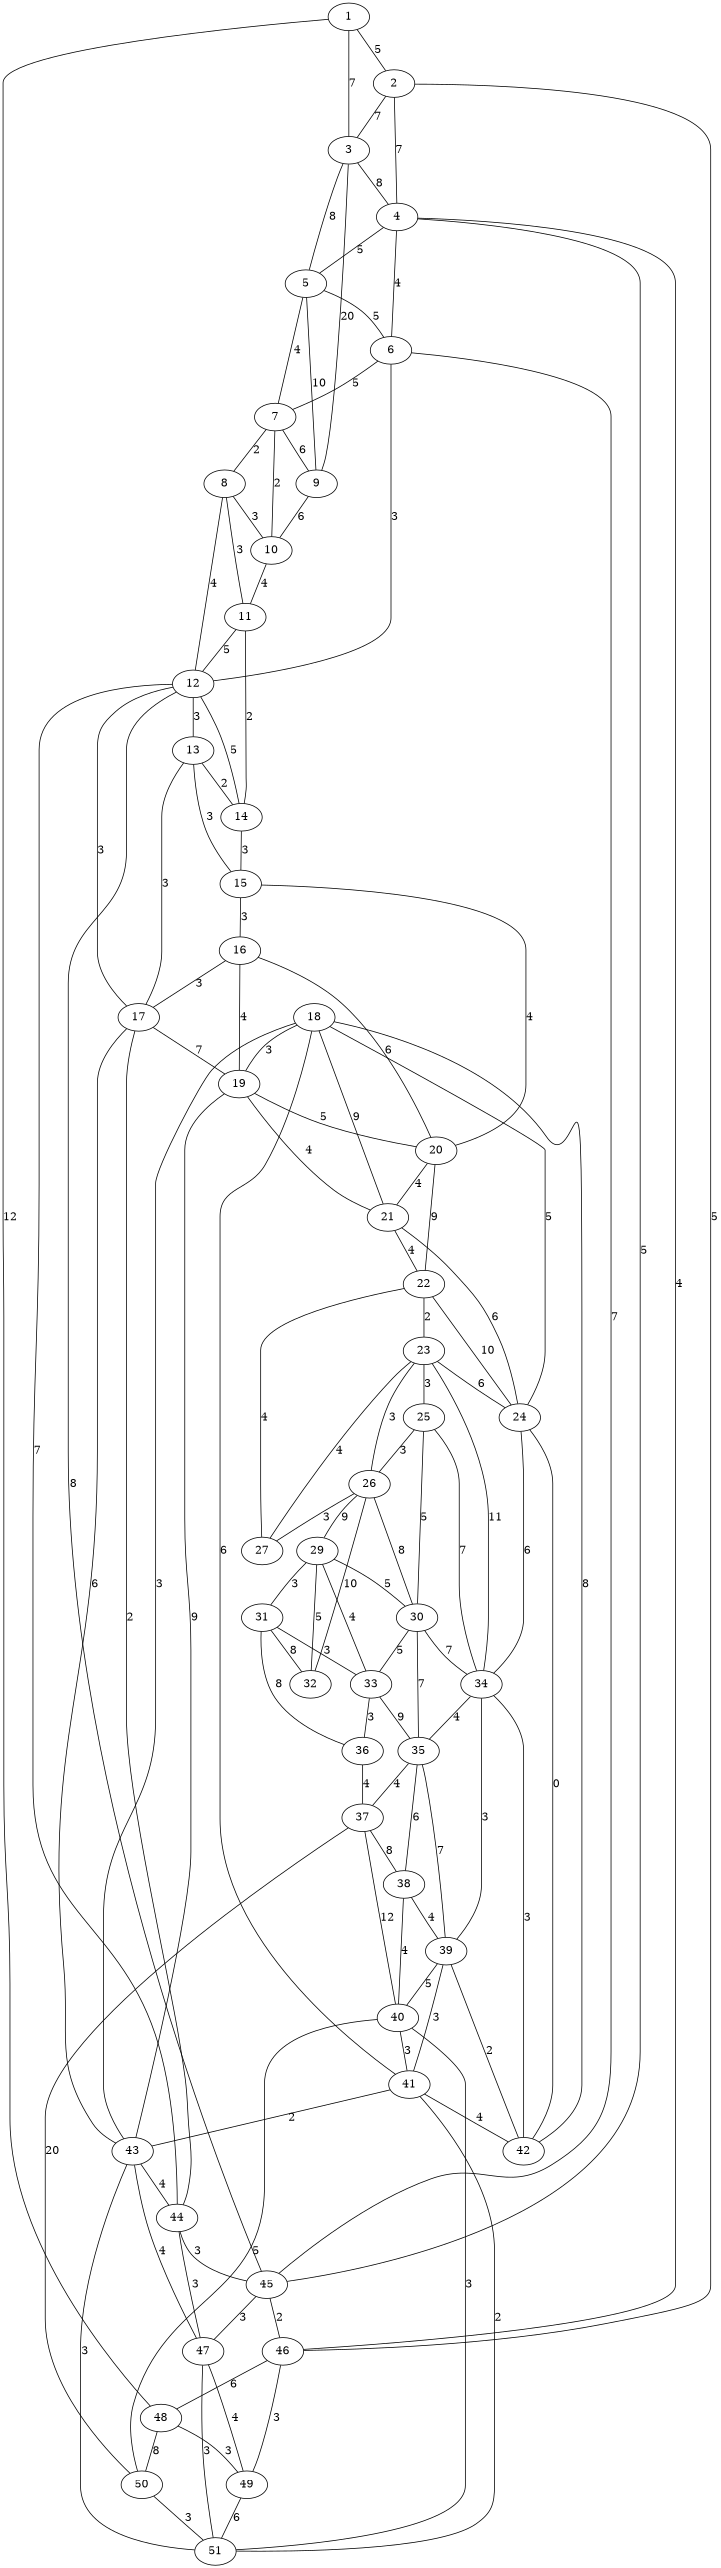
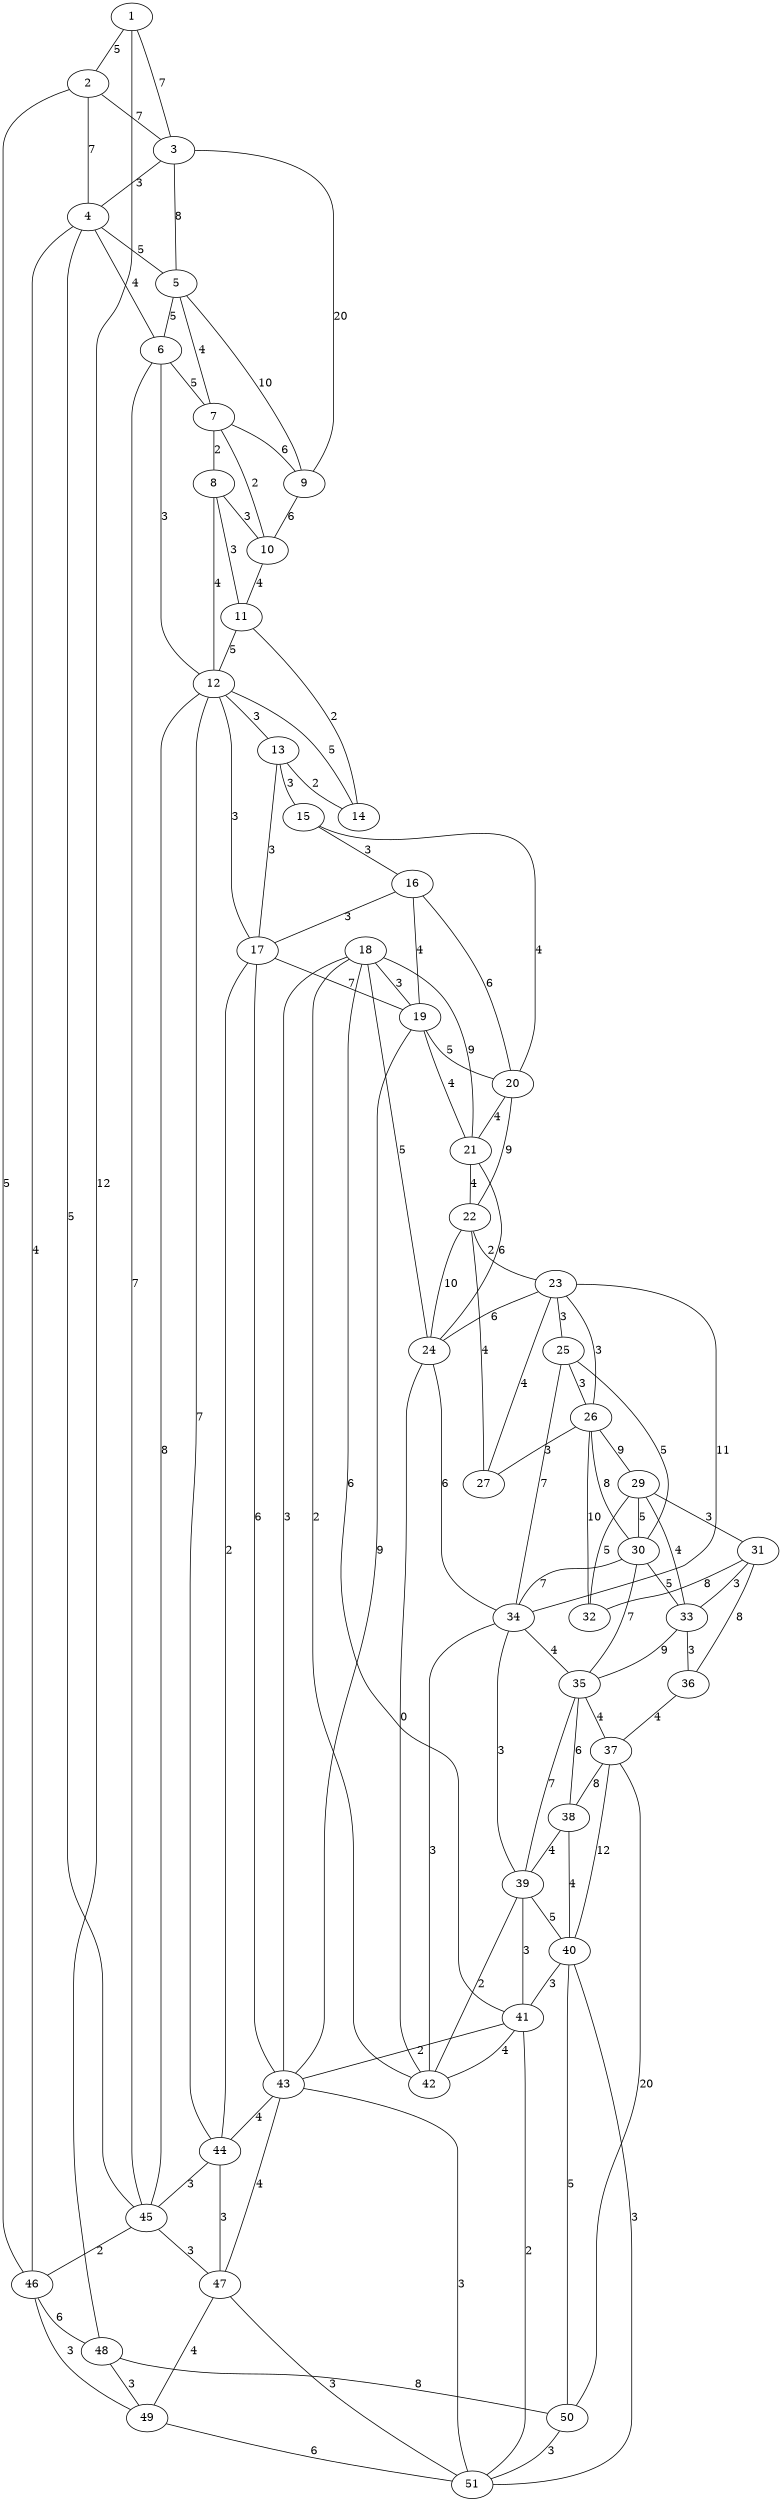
(380, 184) -> (140, 184)
(241, 851) -> none
(586, 1584) -> (317, 1518)
